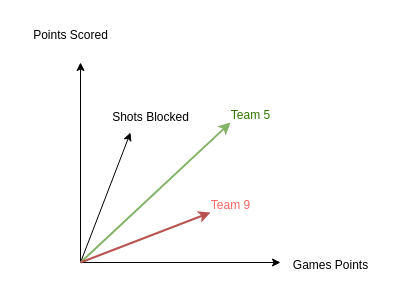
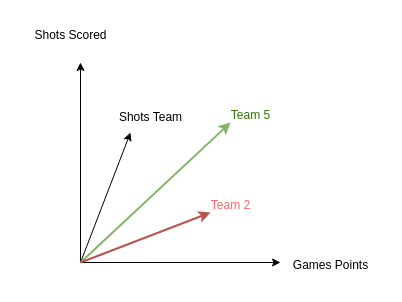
(71, 36) -> (71, 36)
(151, 118) -> (151, 118)
(231, 206) -> (231, 206)
